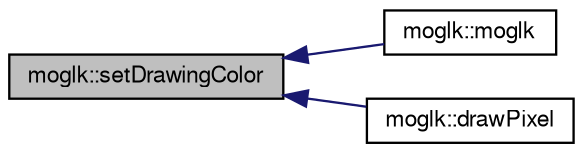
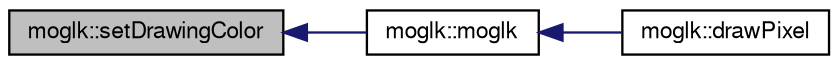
(337, 103) -> (592, 33)
